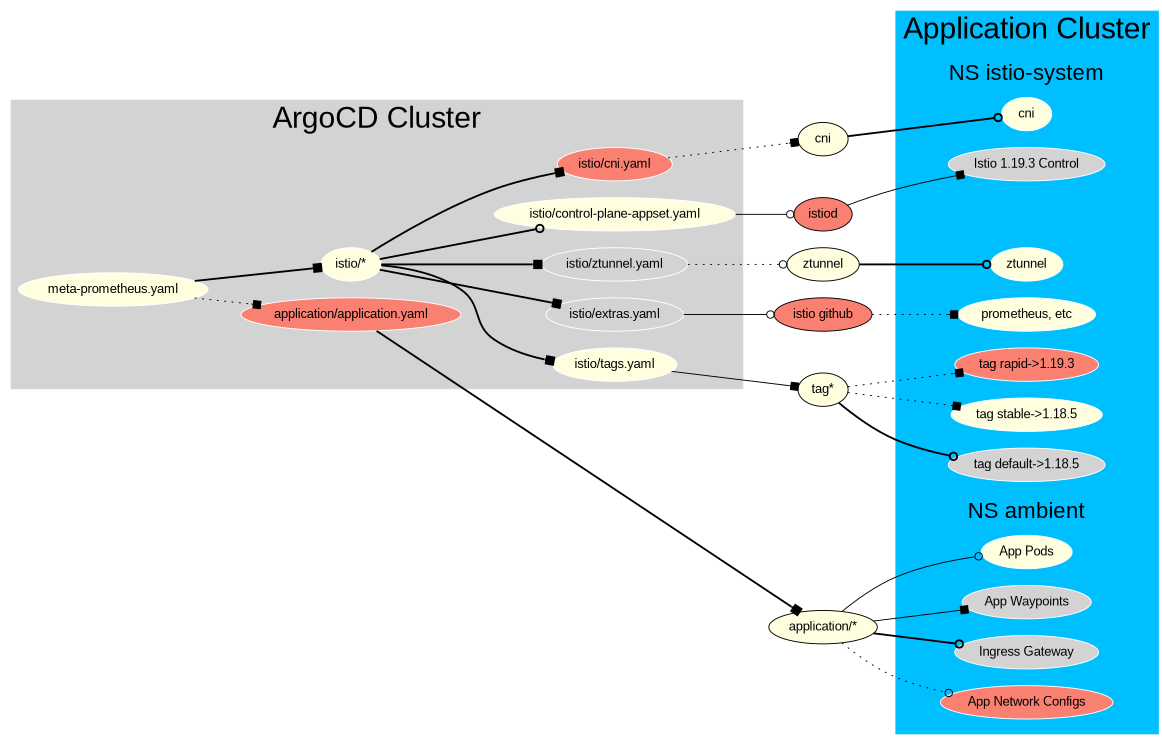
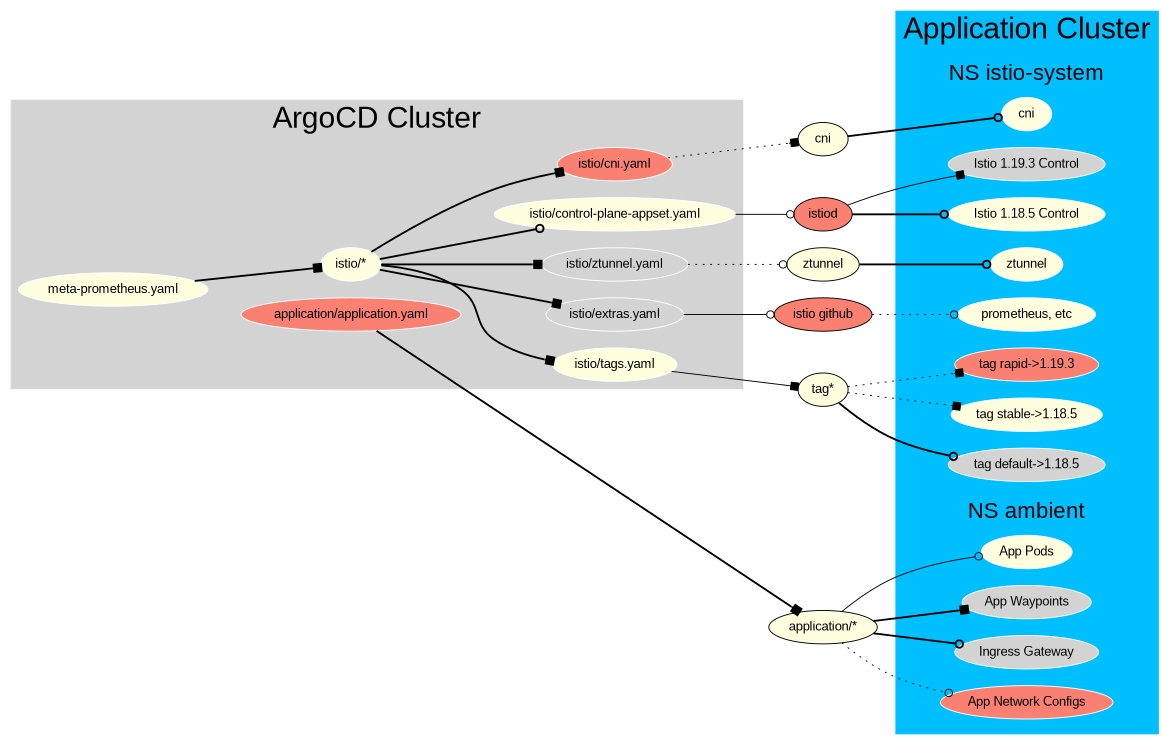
none -> (1027, 214)
(223, 301) -> none
(910, 315) -> (910, 315)
(916, 616) -> (916, 616)
